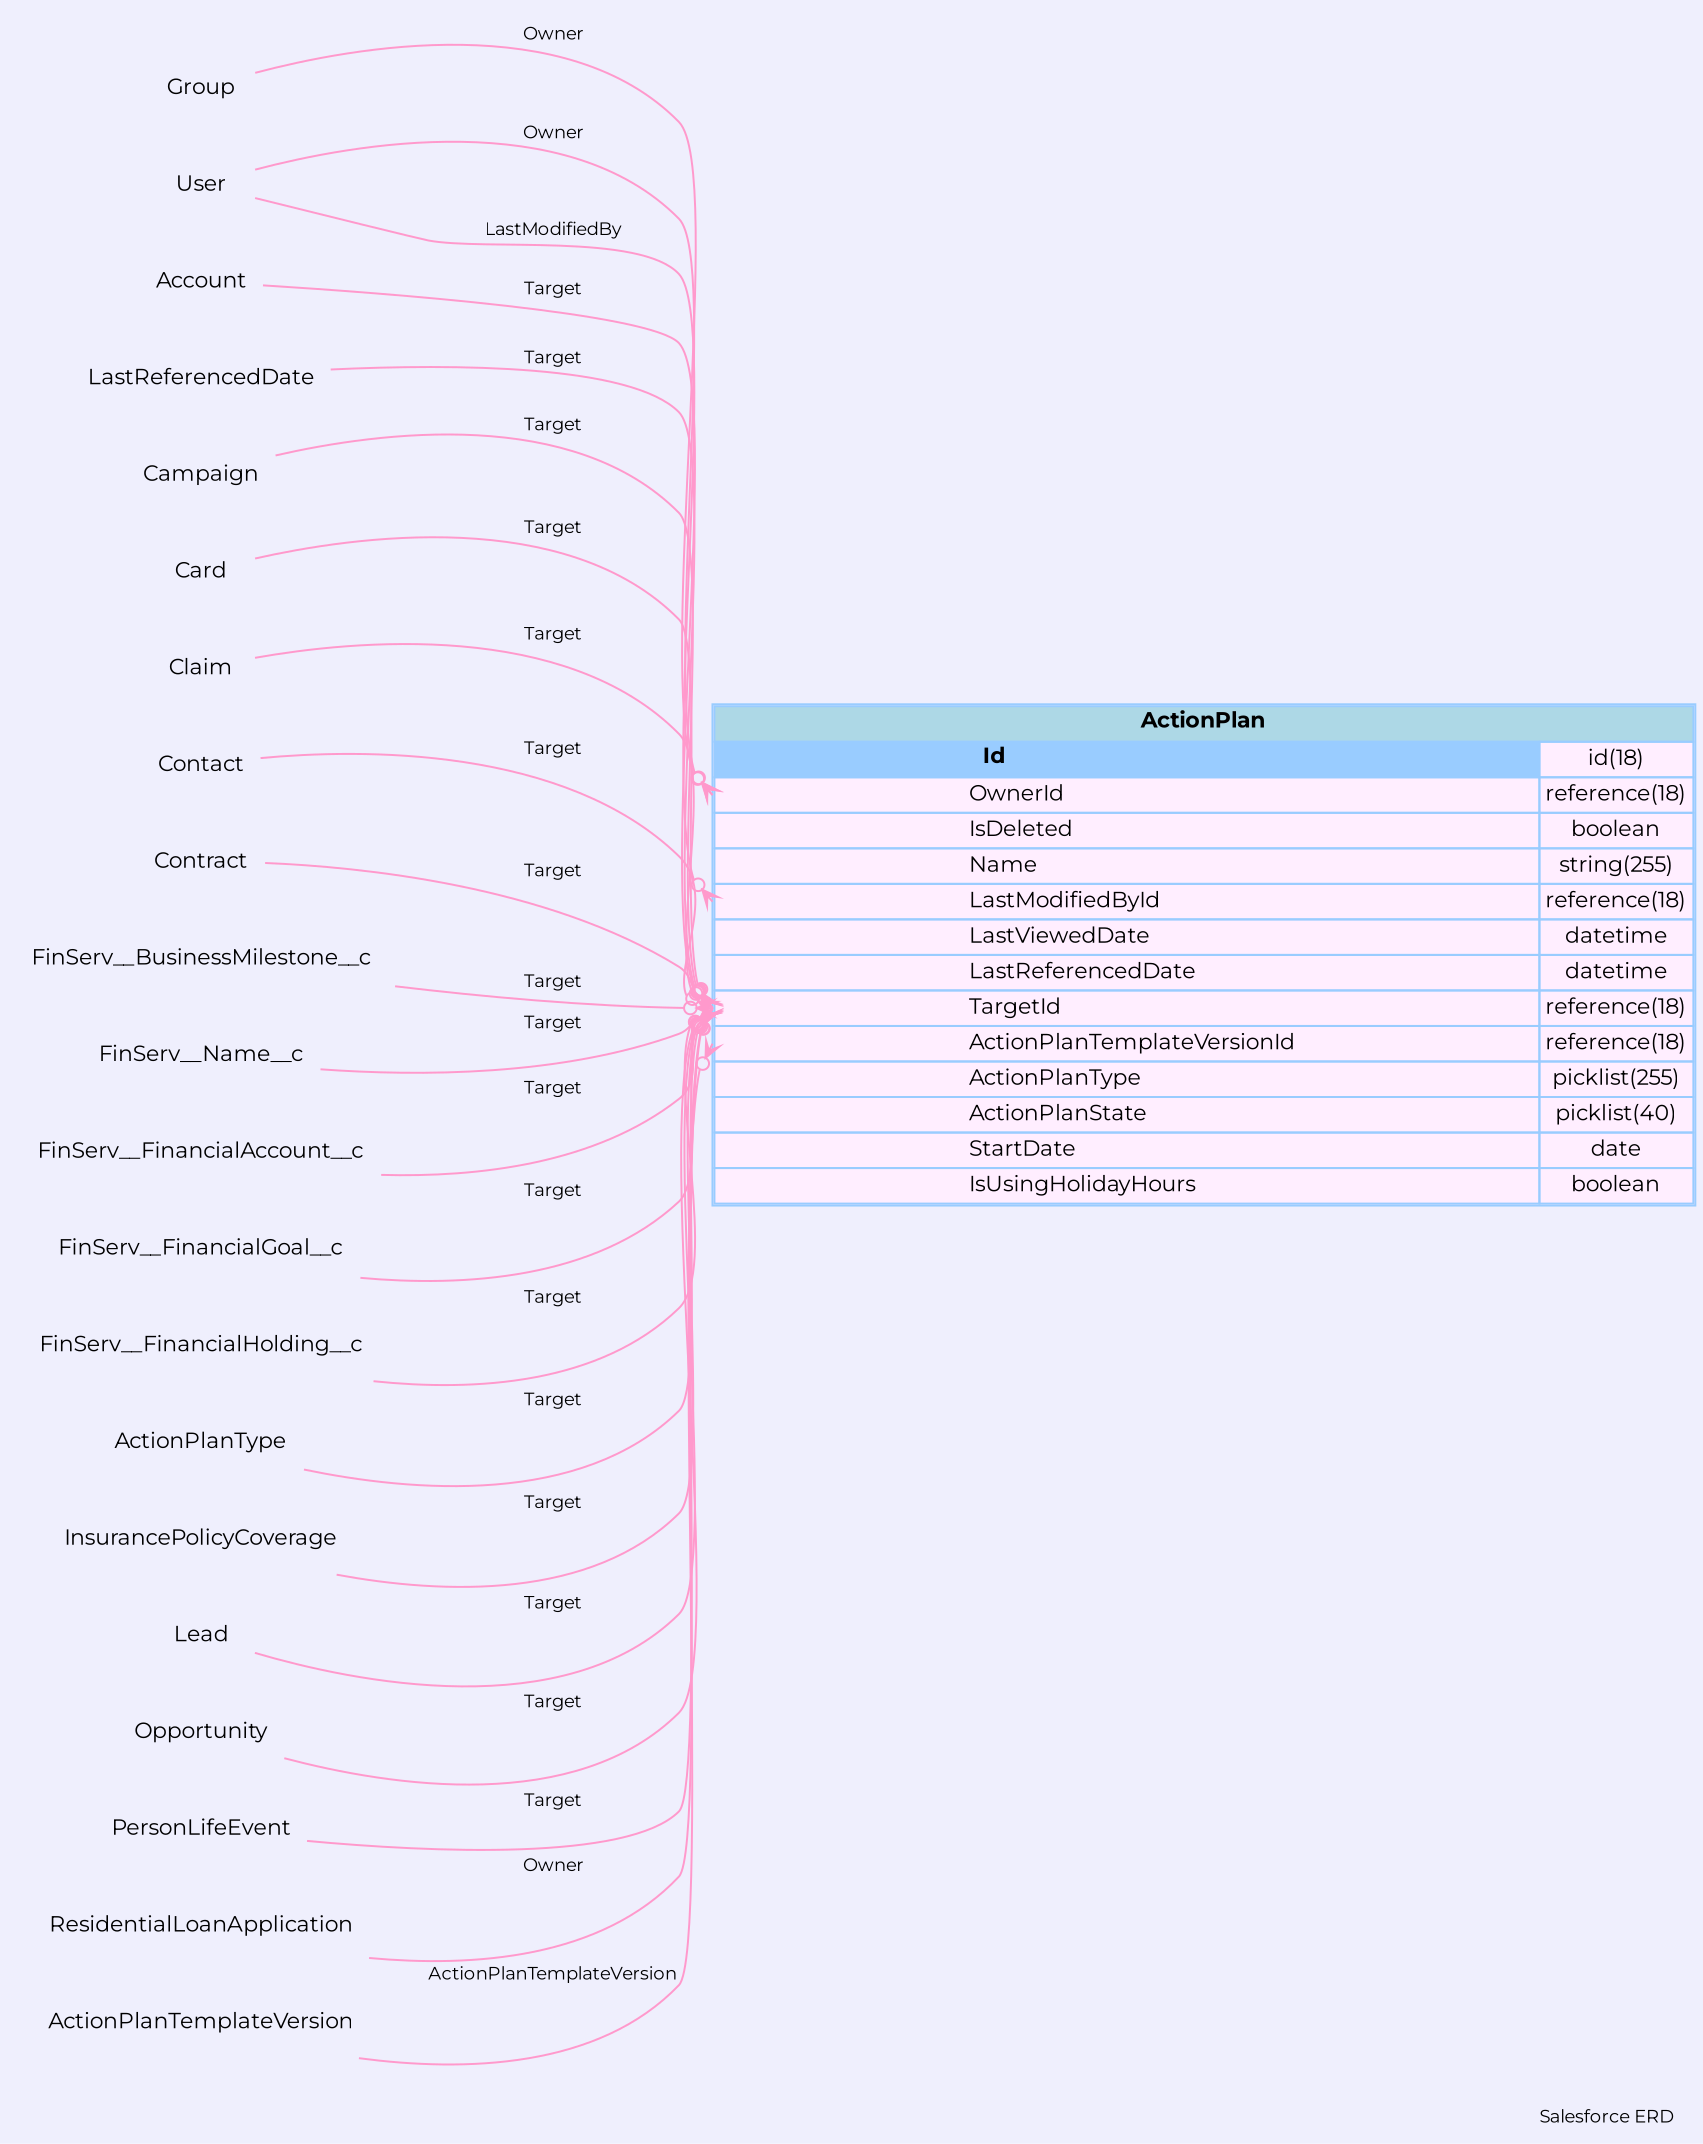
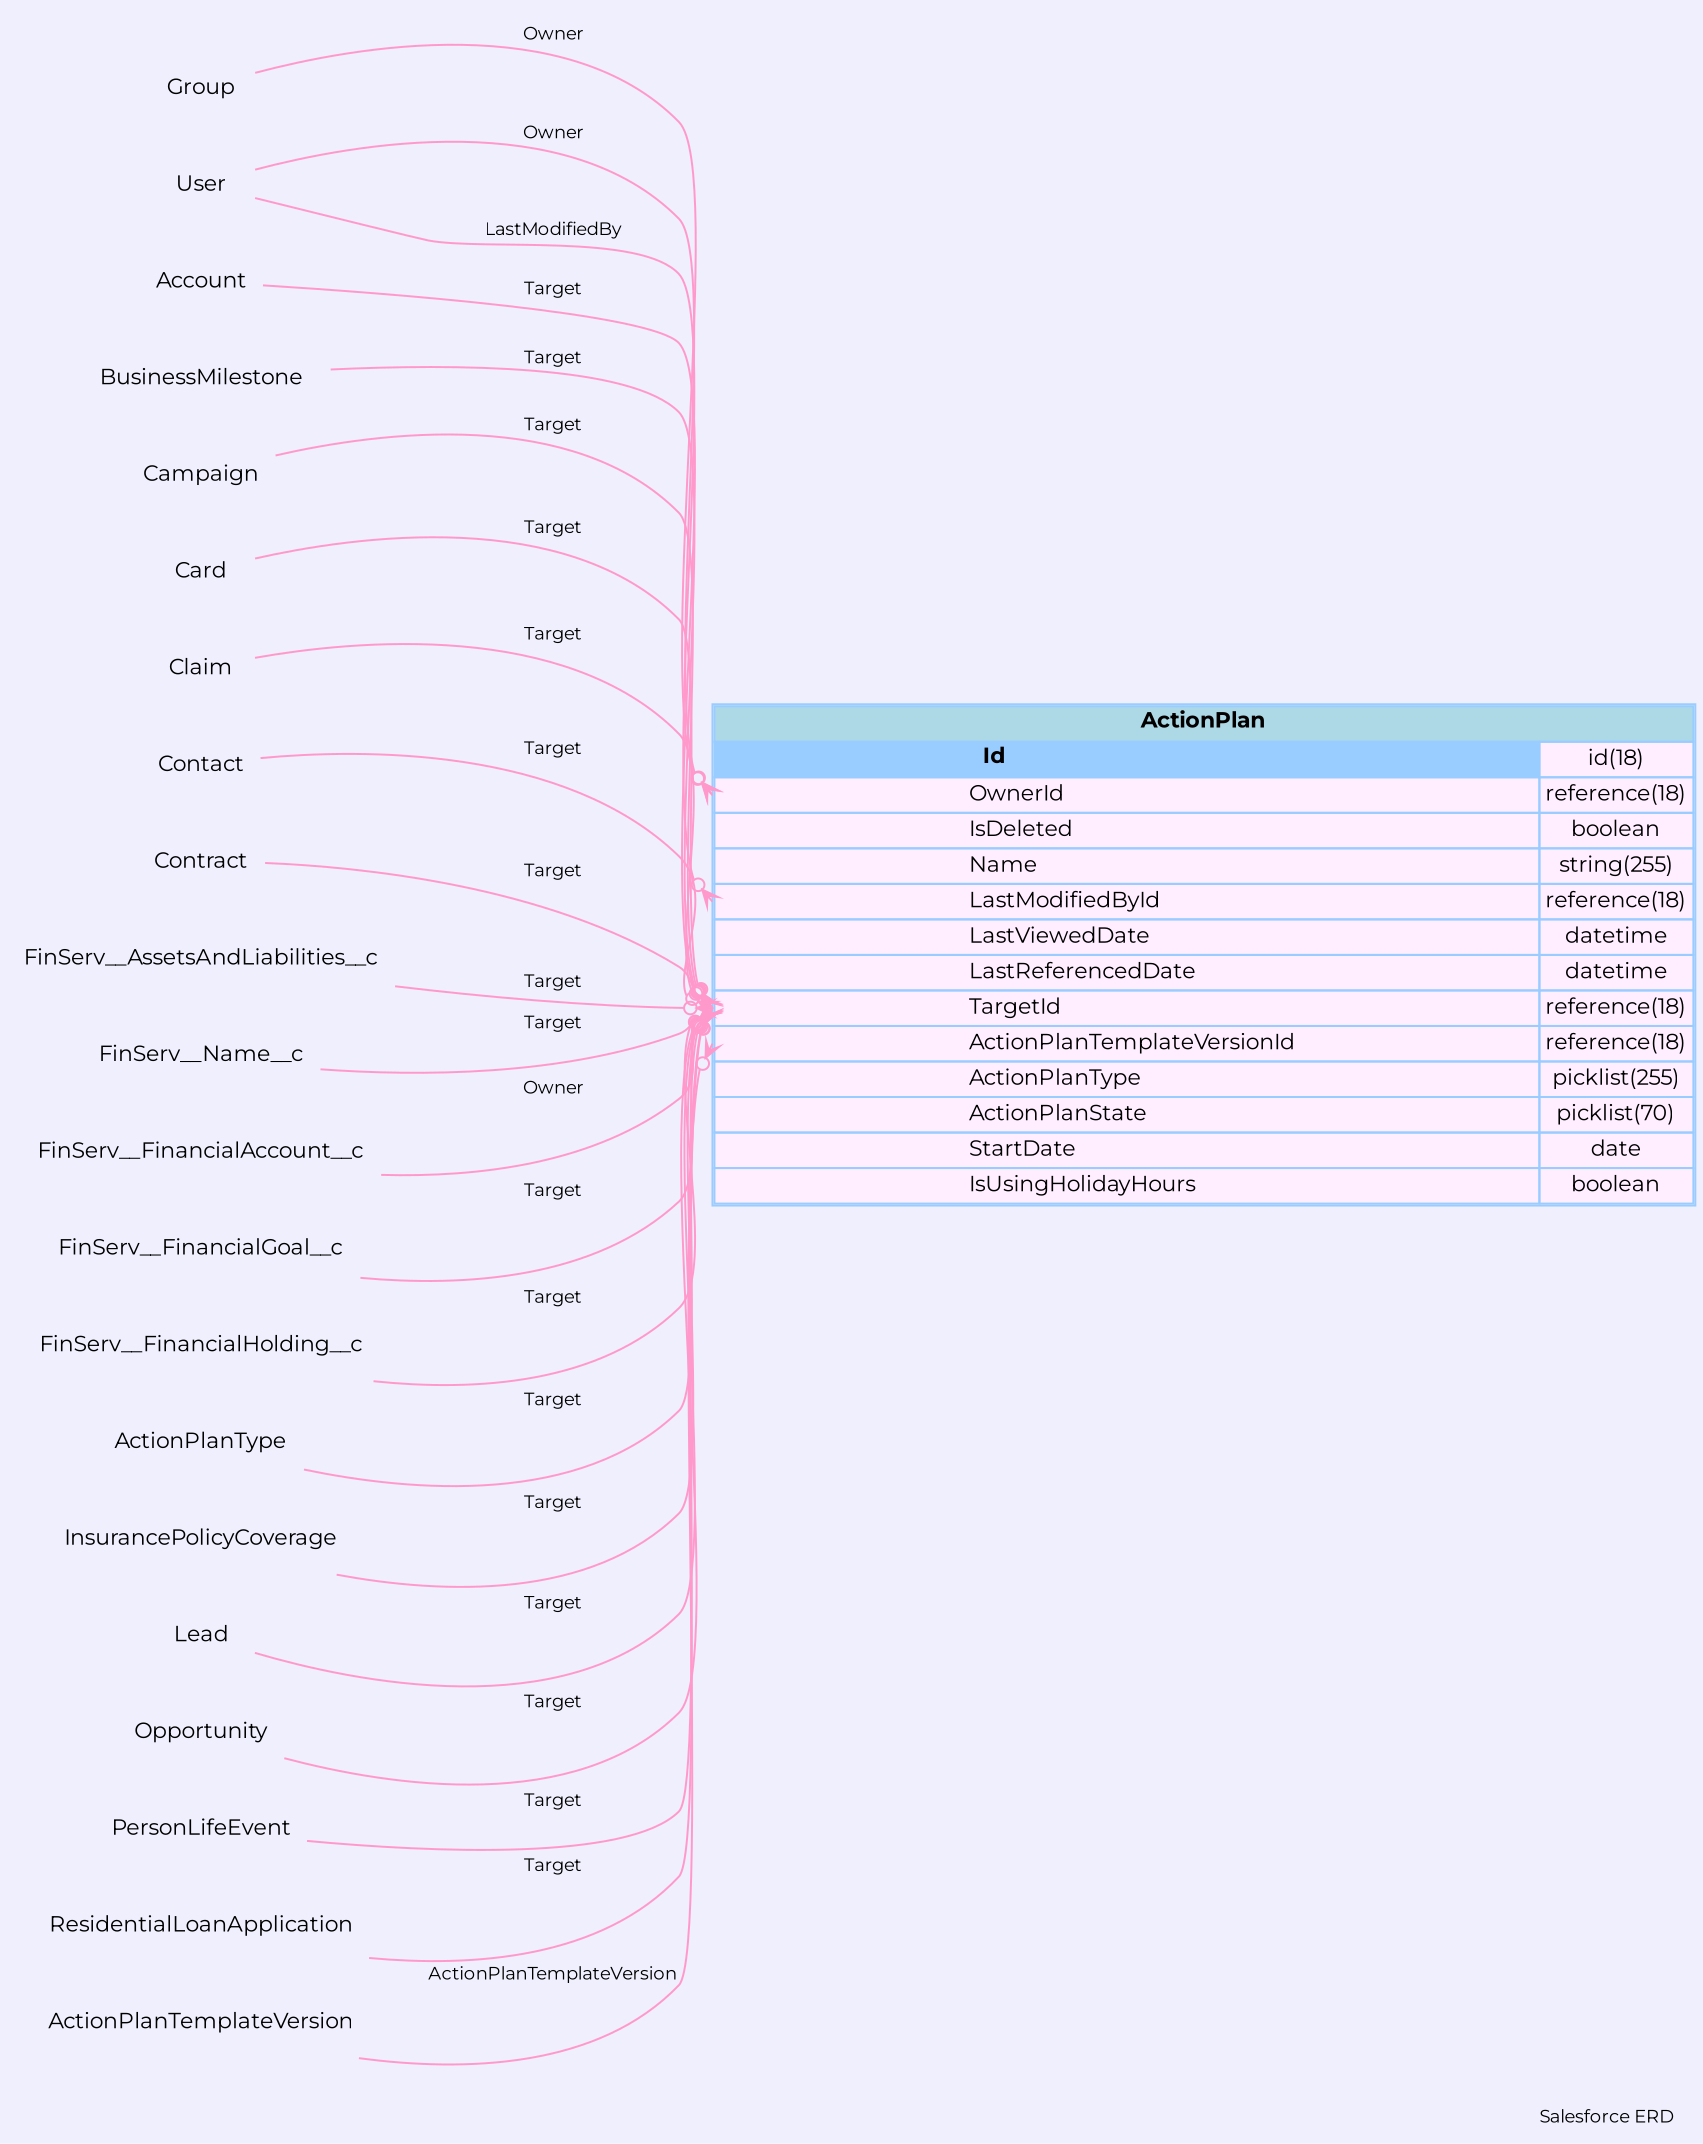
(201, 379) -> (201, 379)
(201, 959) -> (201, 959)
(554, 1089) -> (554, 1089)
(1616, 1114) -> (1616, 1114)
(554, 1867) -> (554, 1867)
